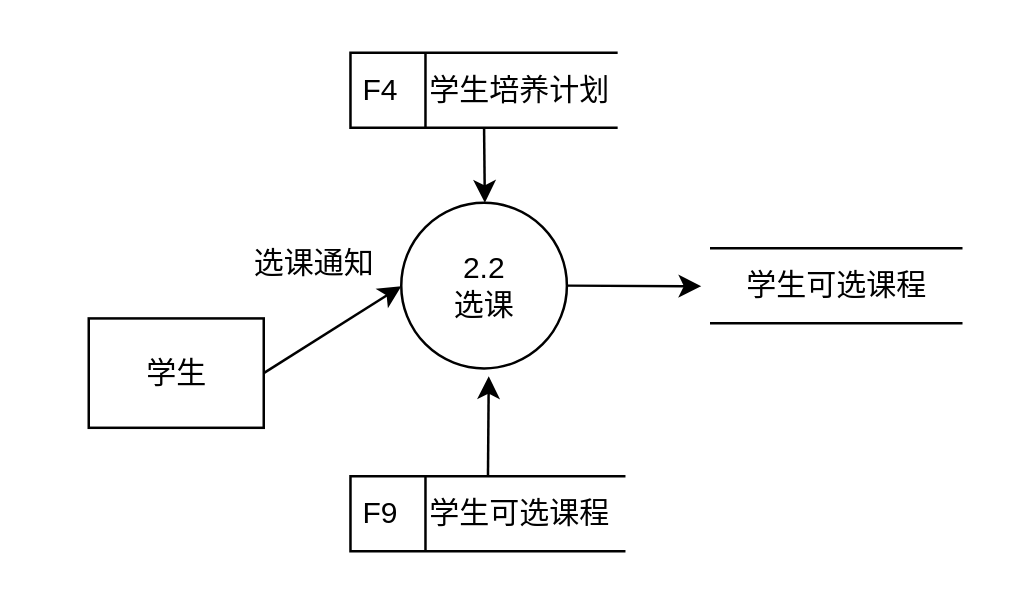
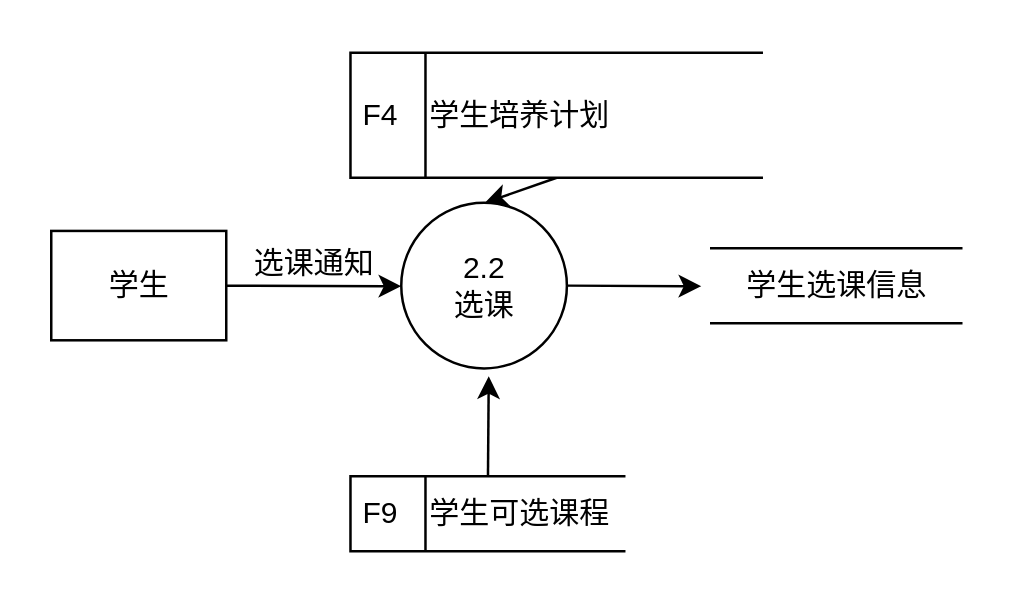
(484, 90) -> (557, 115)
(838, 286) -> (838, 286)
(176, 373) -> (139, 286)
